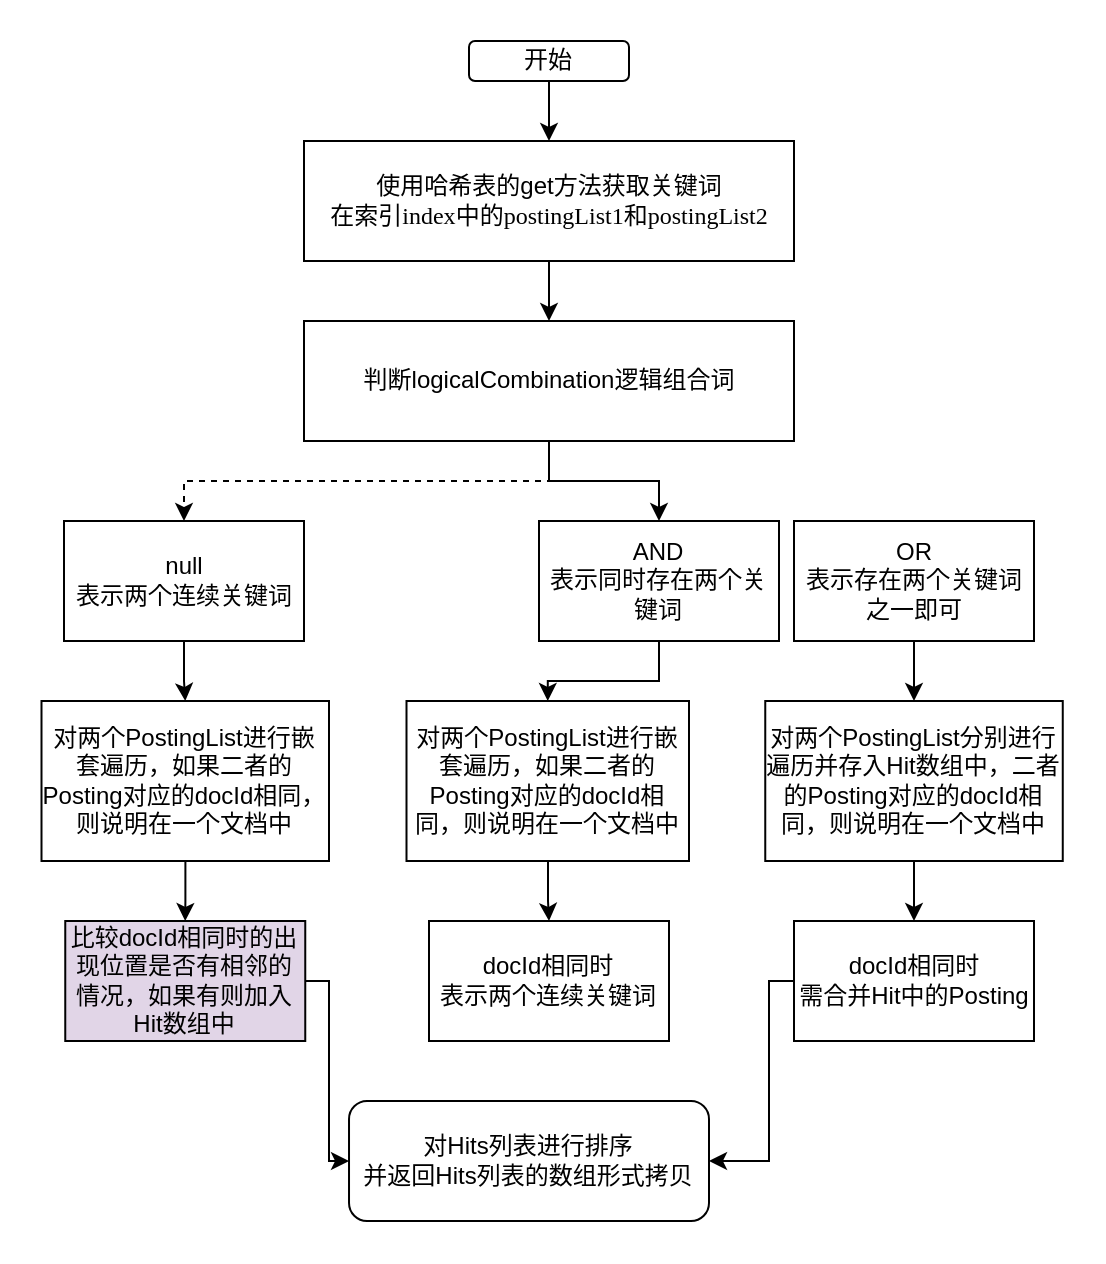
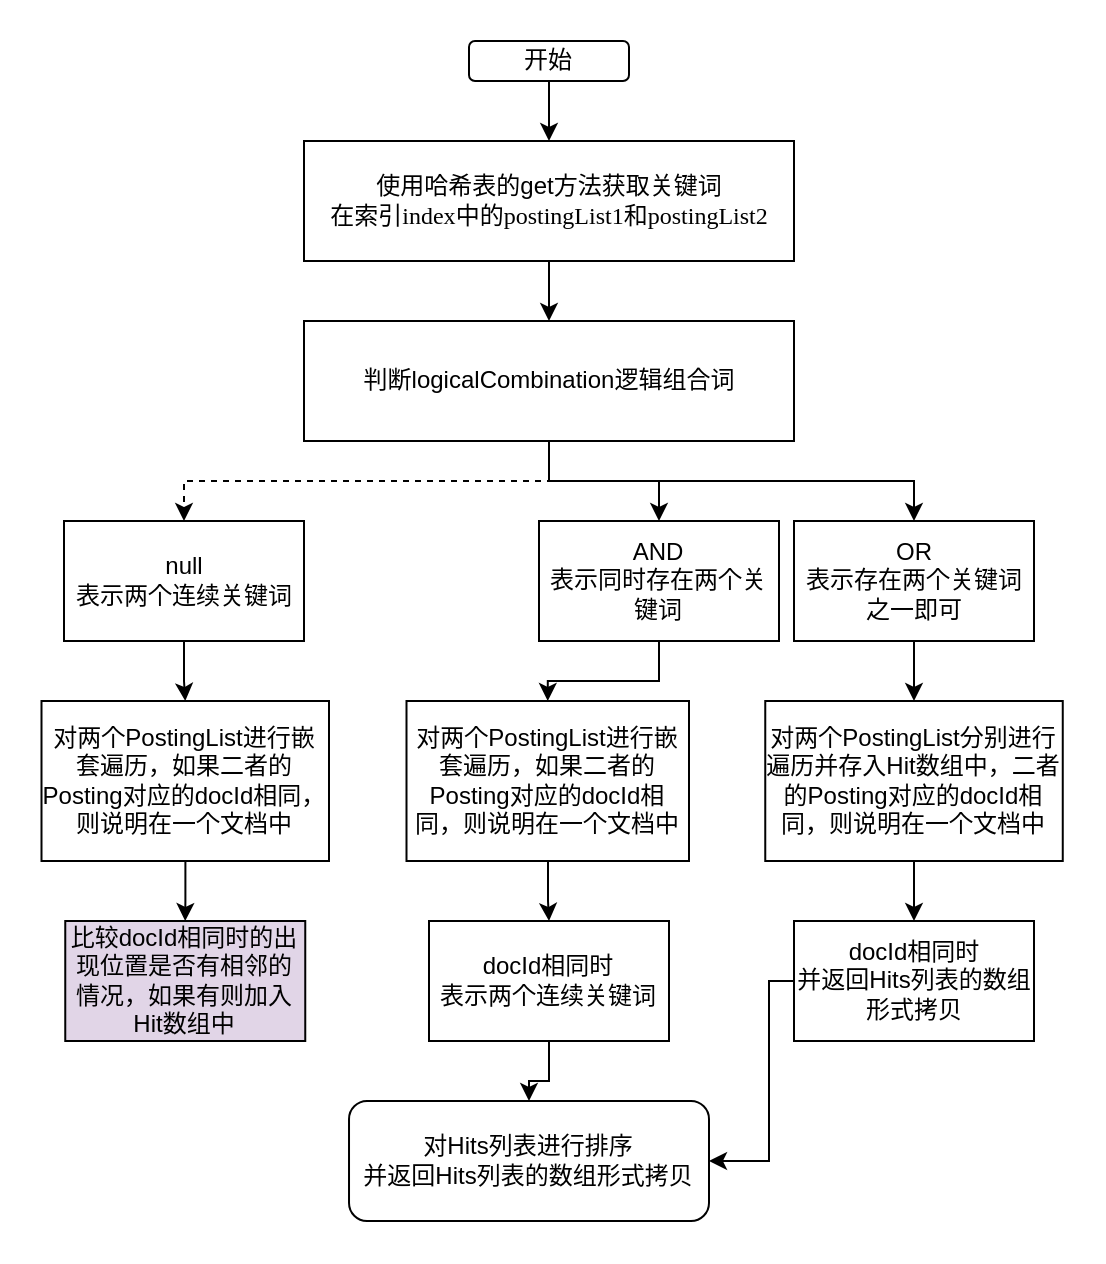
none -> (802, 481)
(915, 981) -> (915, 981)
(329, 1063) -> none
none -> (549, 1074)
